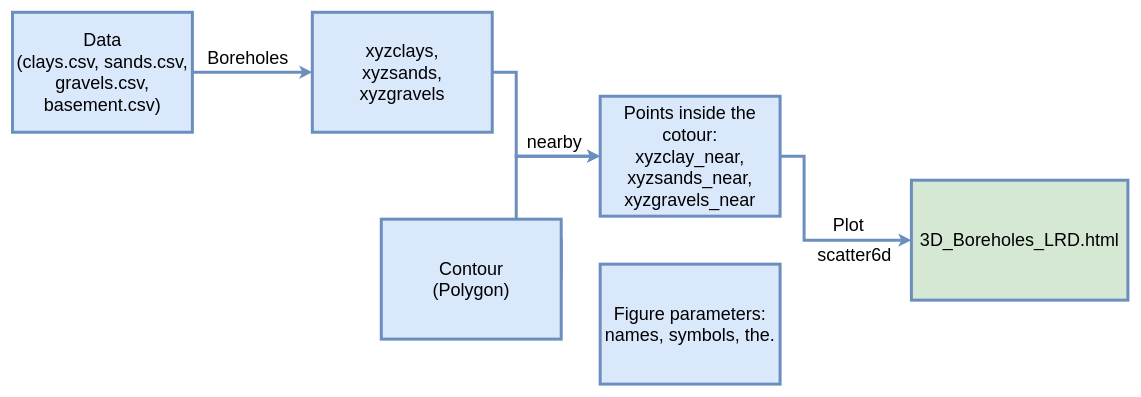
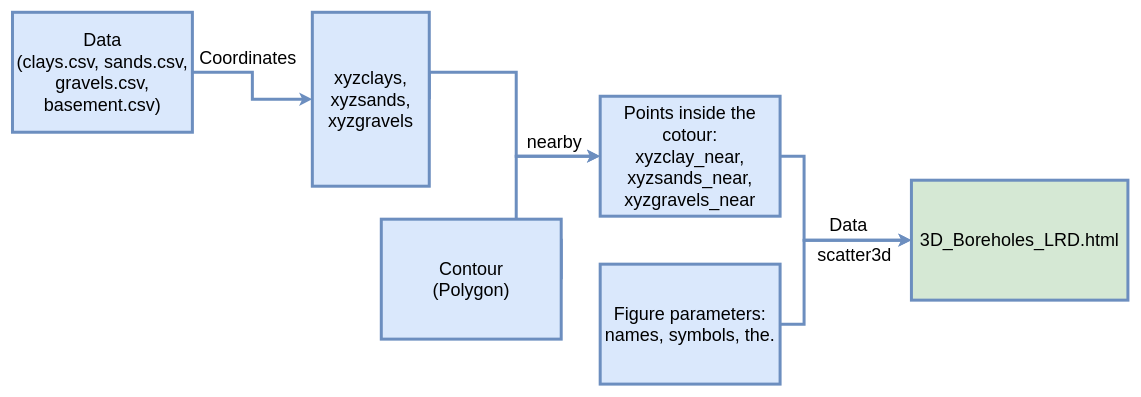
(248, 57) -> (248, 57)
(402, 72) -> (371, 99)
(849, 225) -> (849, 225)
(855, 255) -> (855, 255)
none -> (804, 295)
